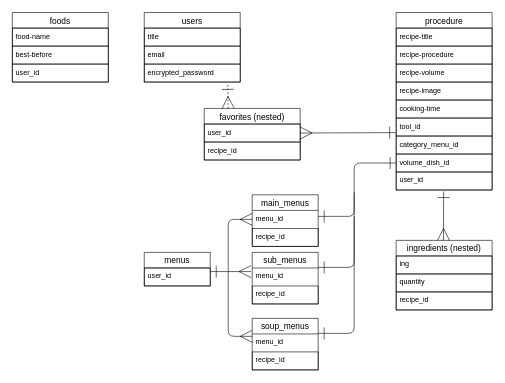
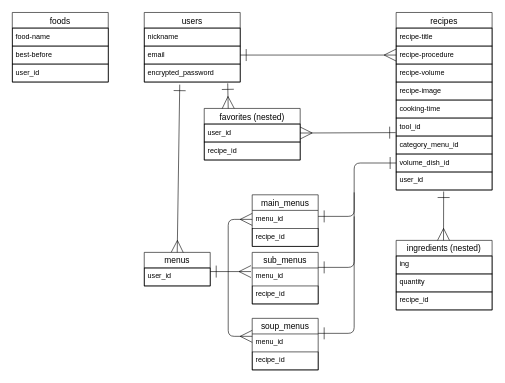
(444, 21) -> (444, 21)
(156, 36) -> (163, 36)
none -> (387, 55)
(228, 95) -> (228, 95)
none -> (179, 167)
